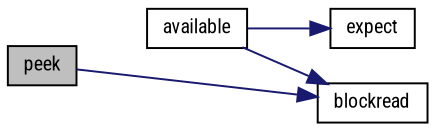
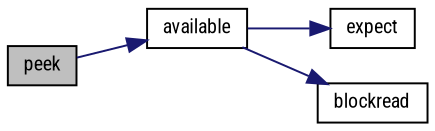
(187, 82) -> (102, 51)
